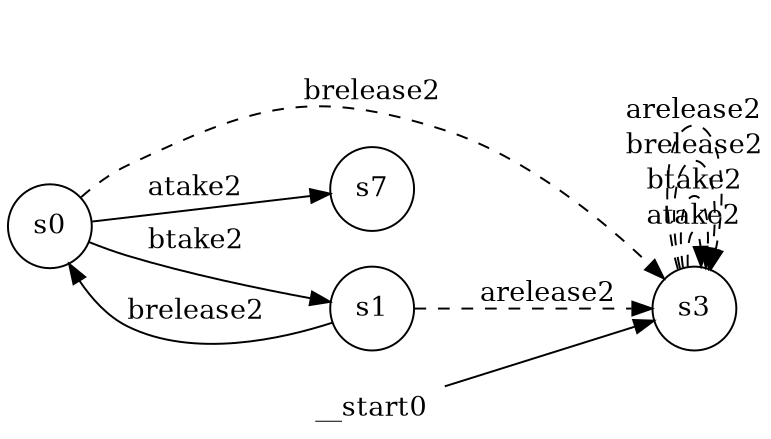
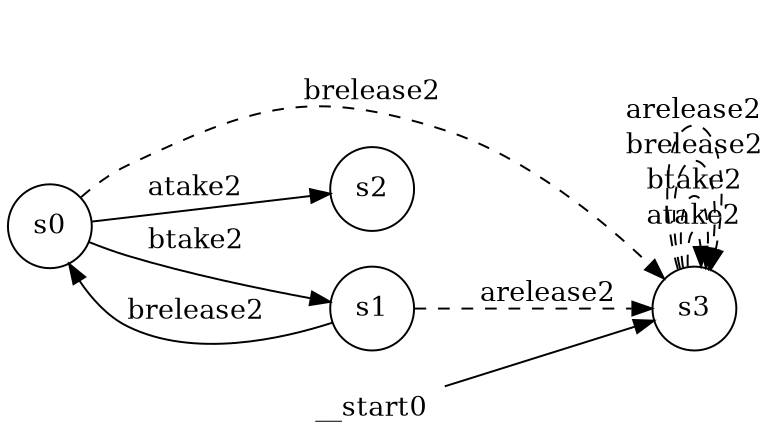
(372, 189) -> (372, 189)
